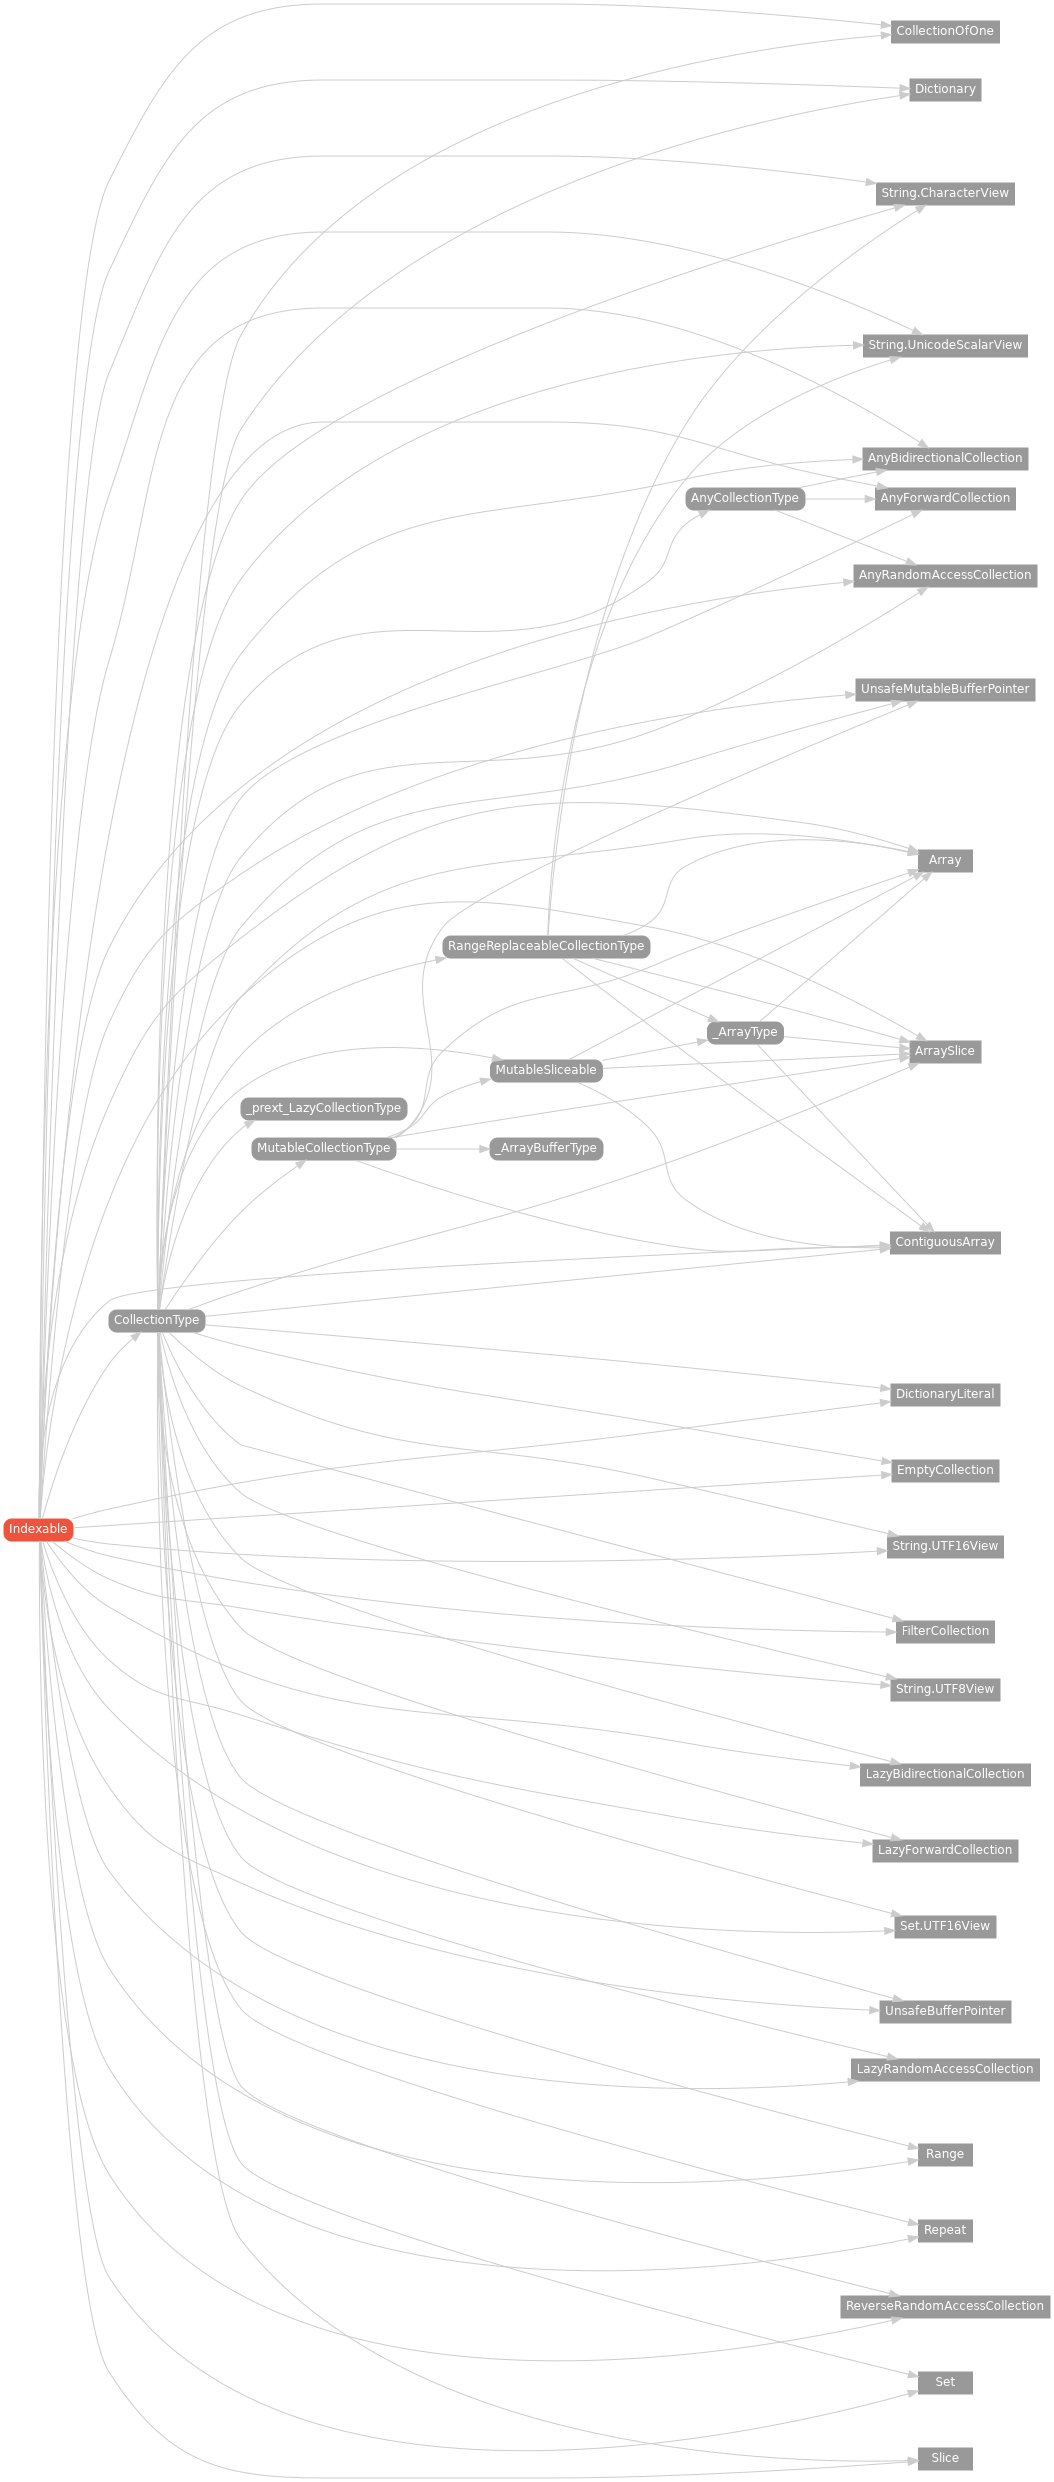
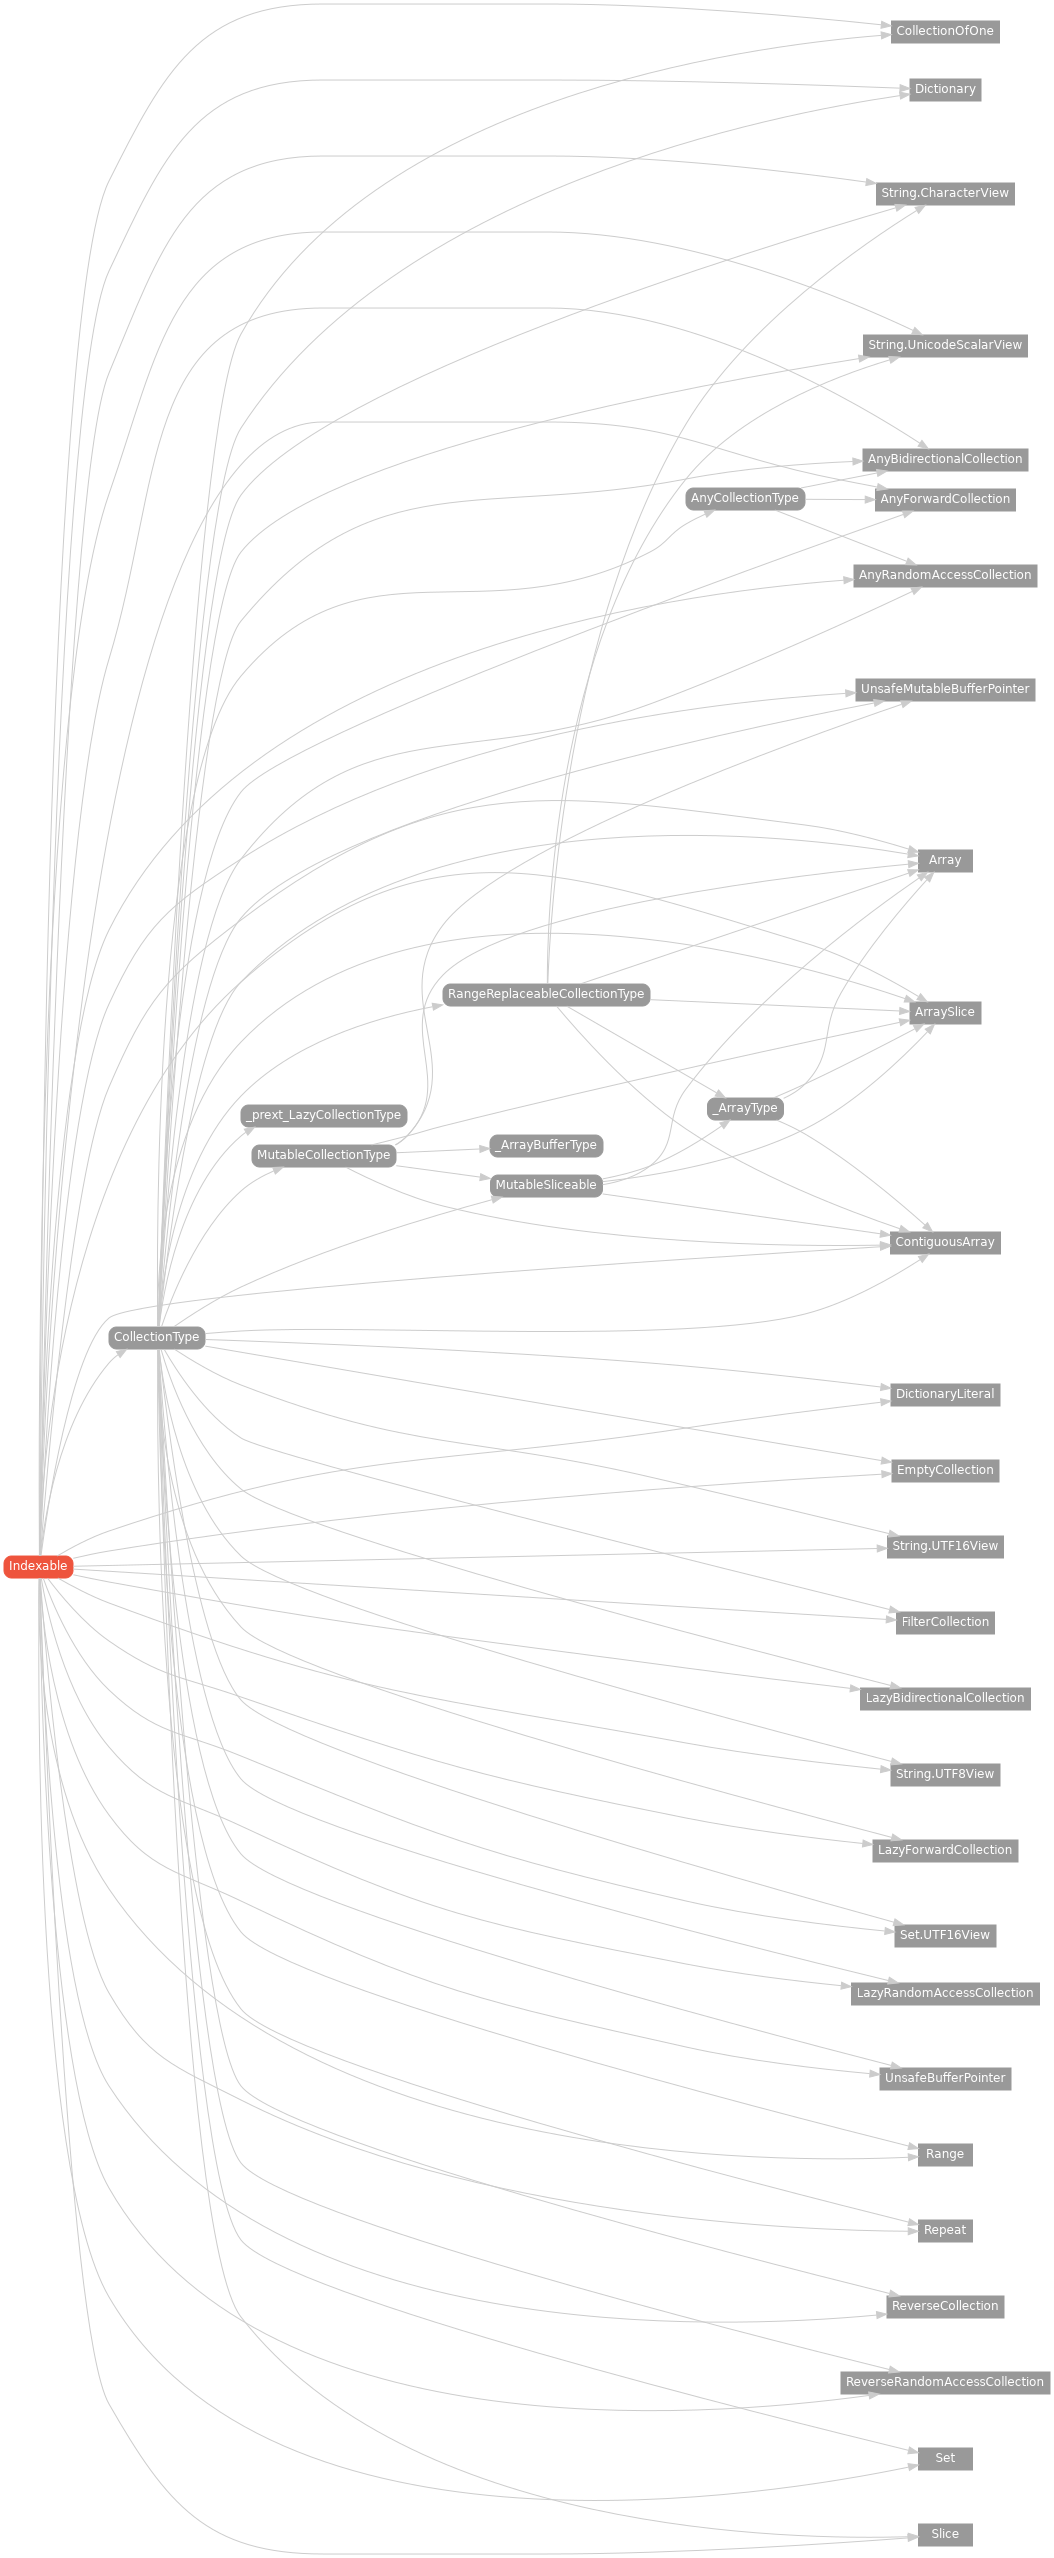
none -> (946, 2307)
